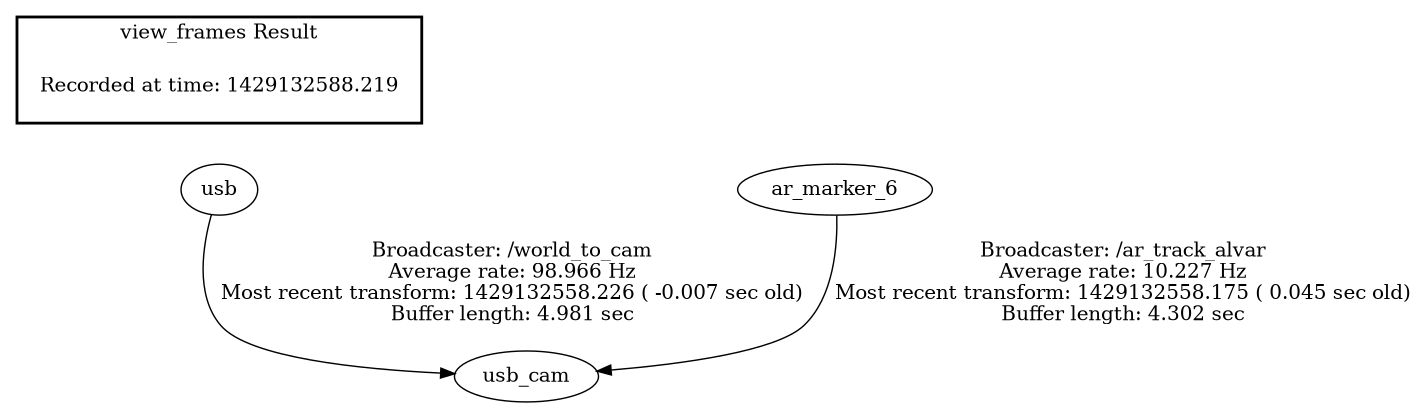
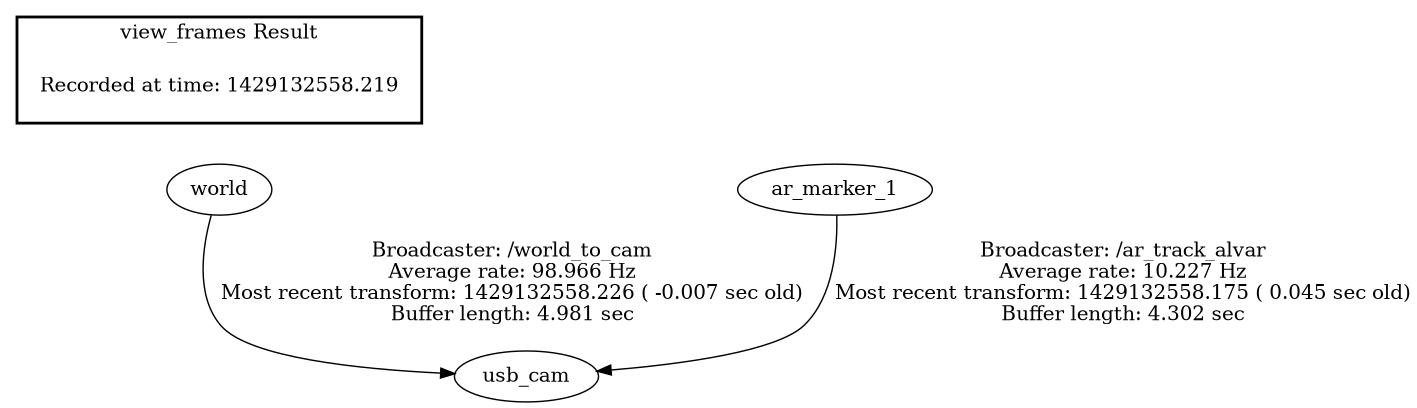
(219, 86) -> (219, 86)
(219, 190) -> (219, 190)
(835, 190) -> (835, 190)
